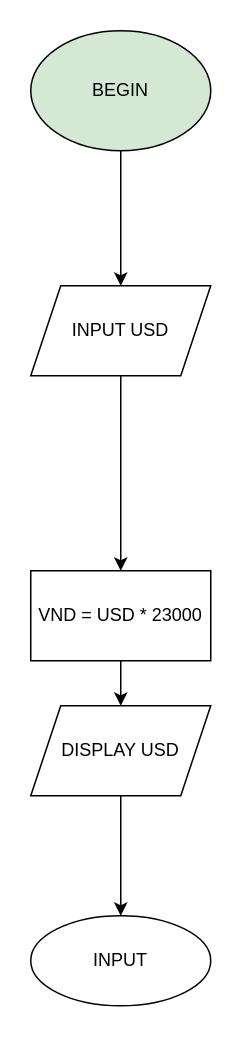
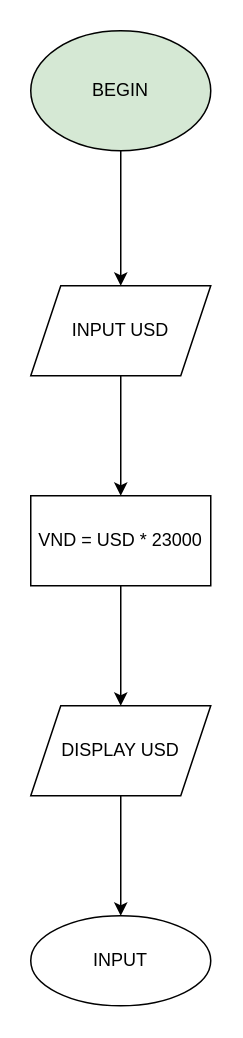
(121, 616) -> (121, 541)
